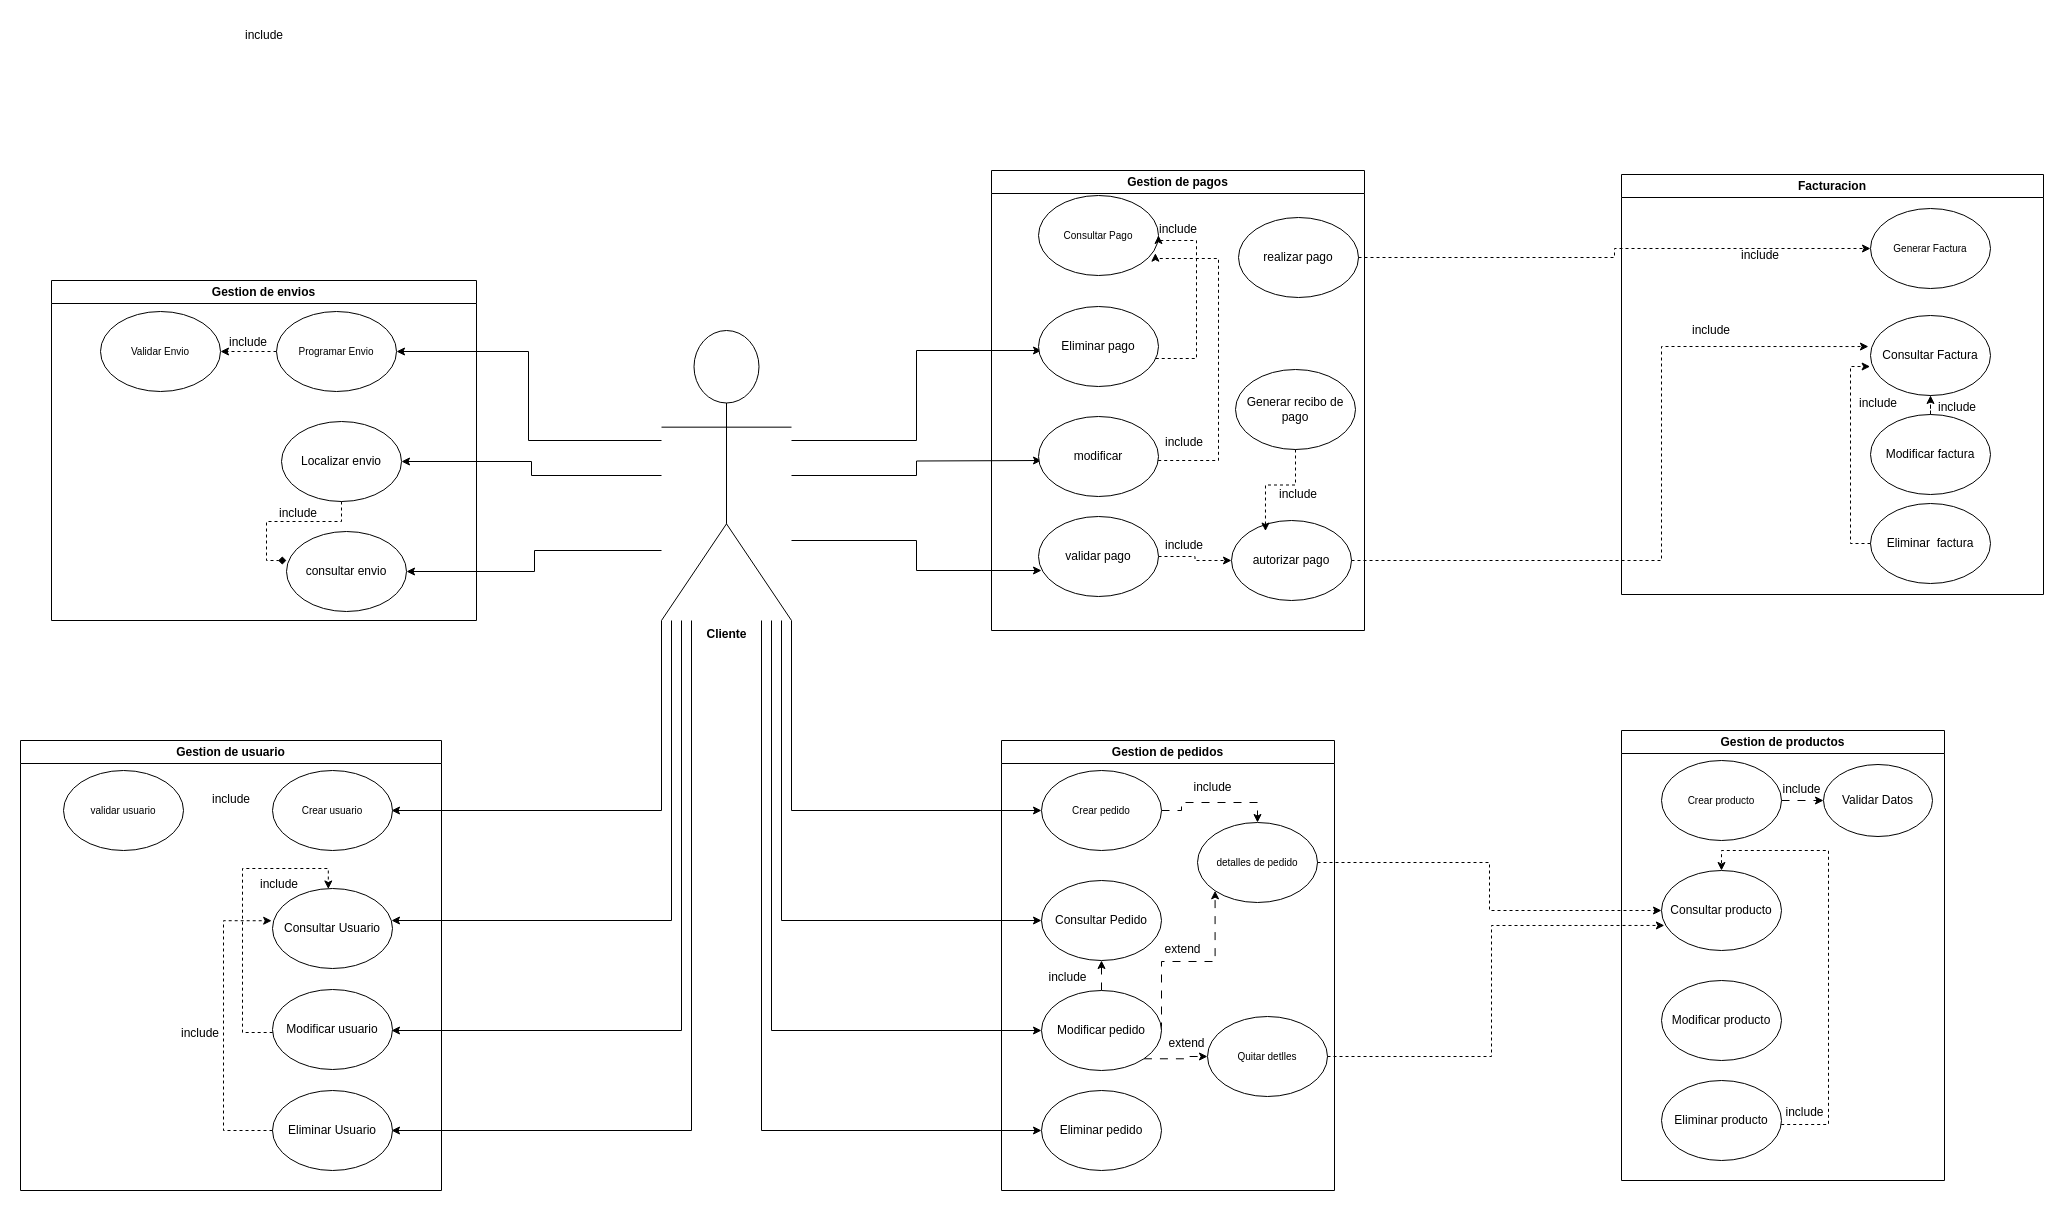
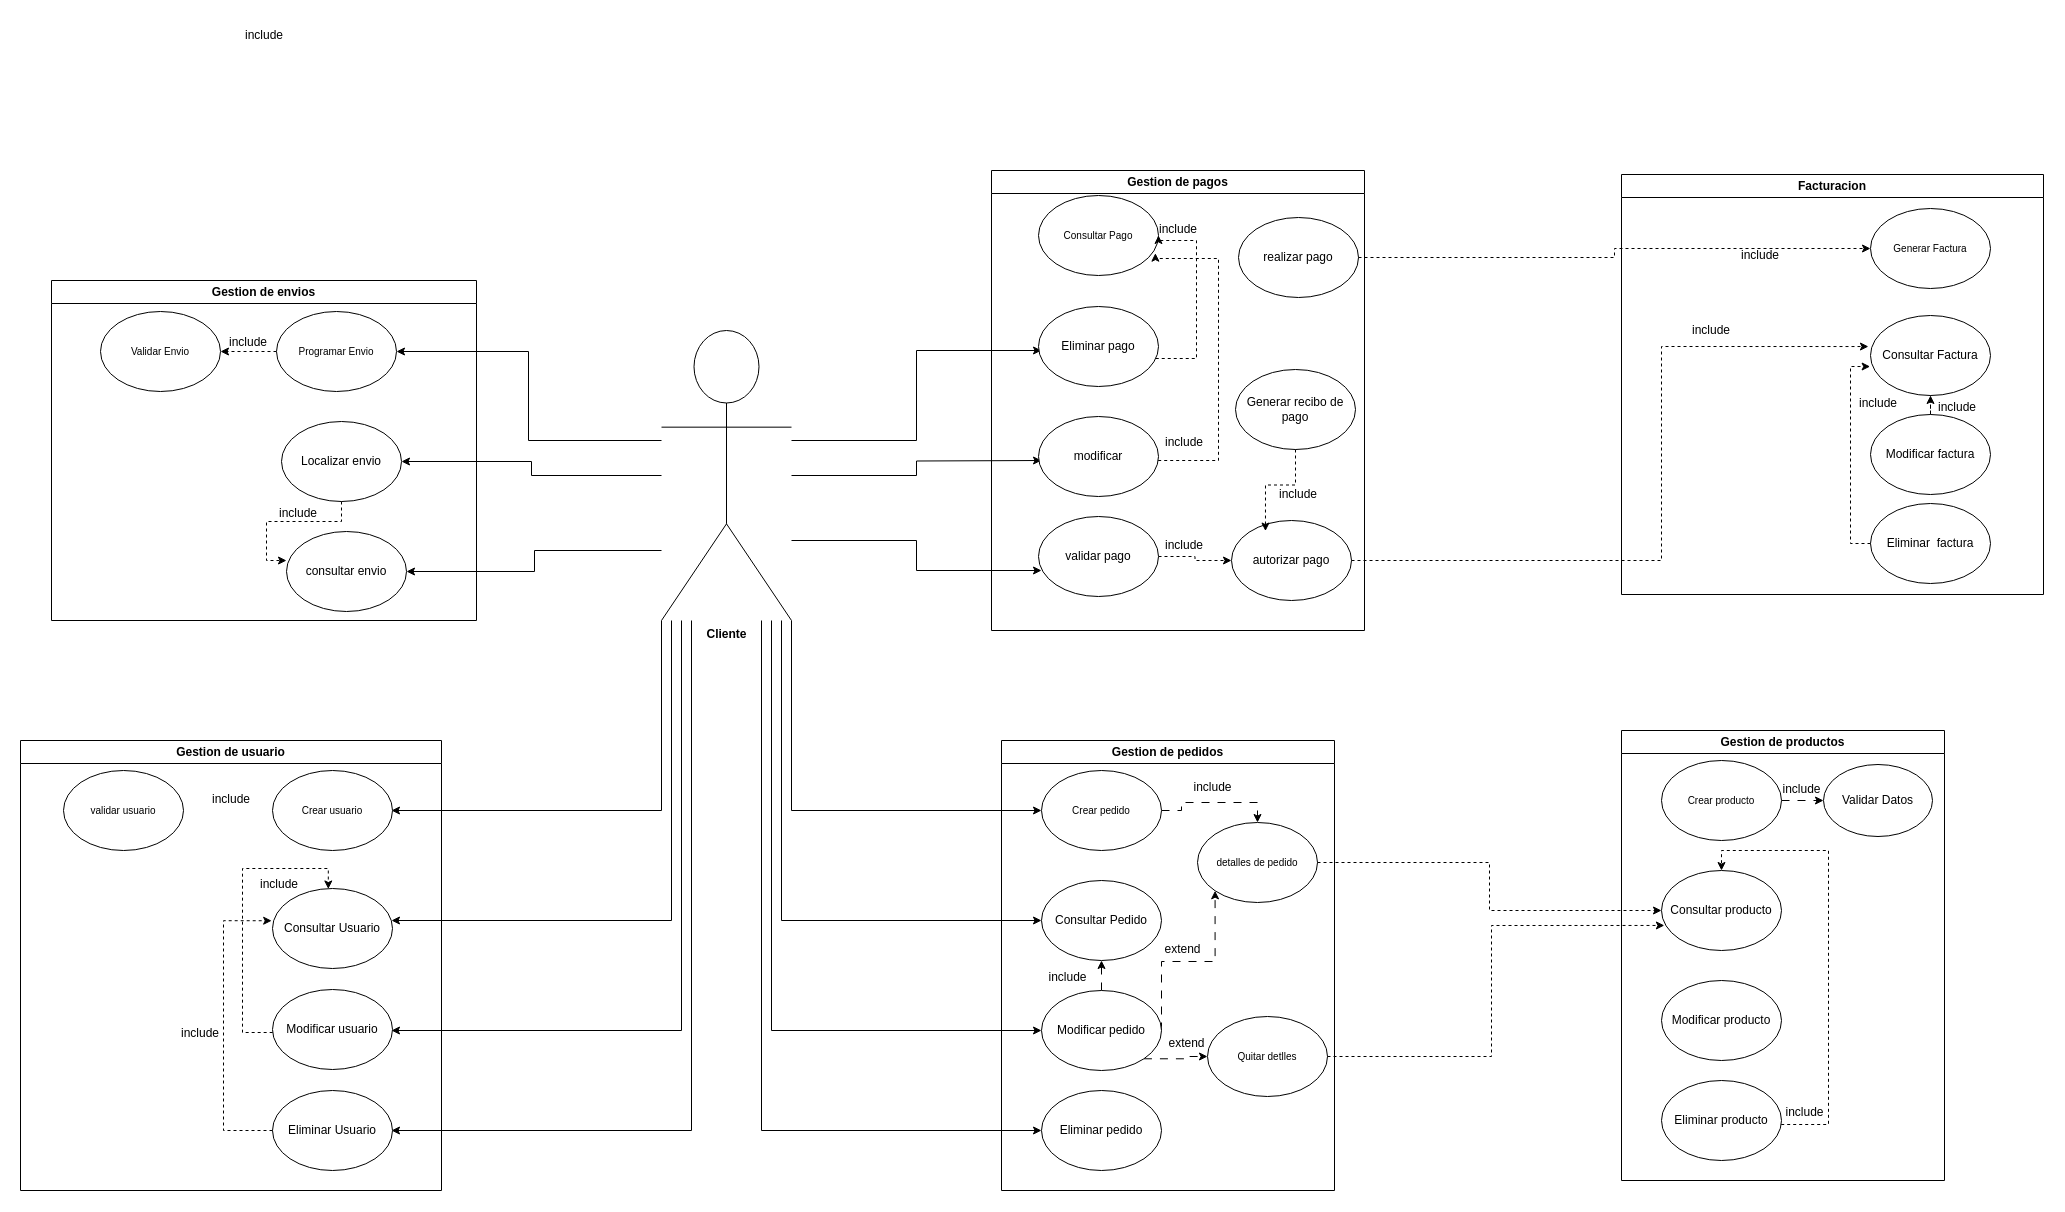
(277, 561) -> (278, 561)
